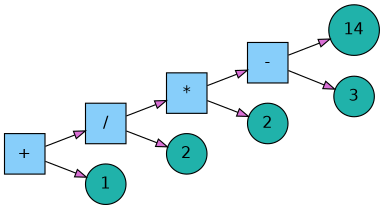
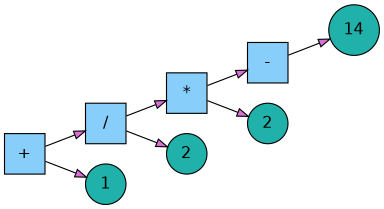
(354, 96) -> none
